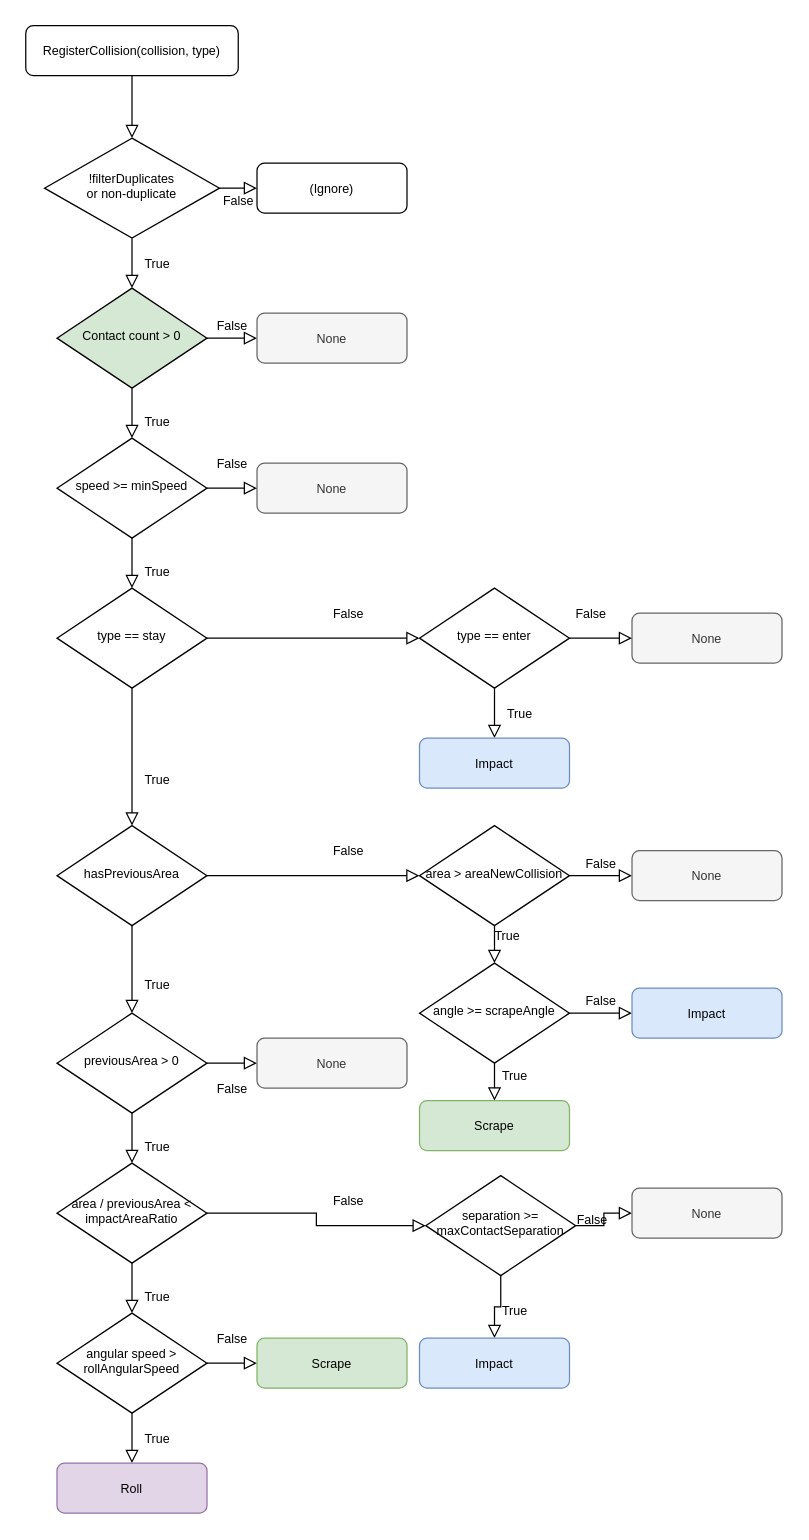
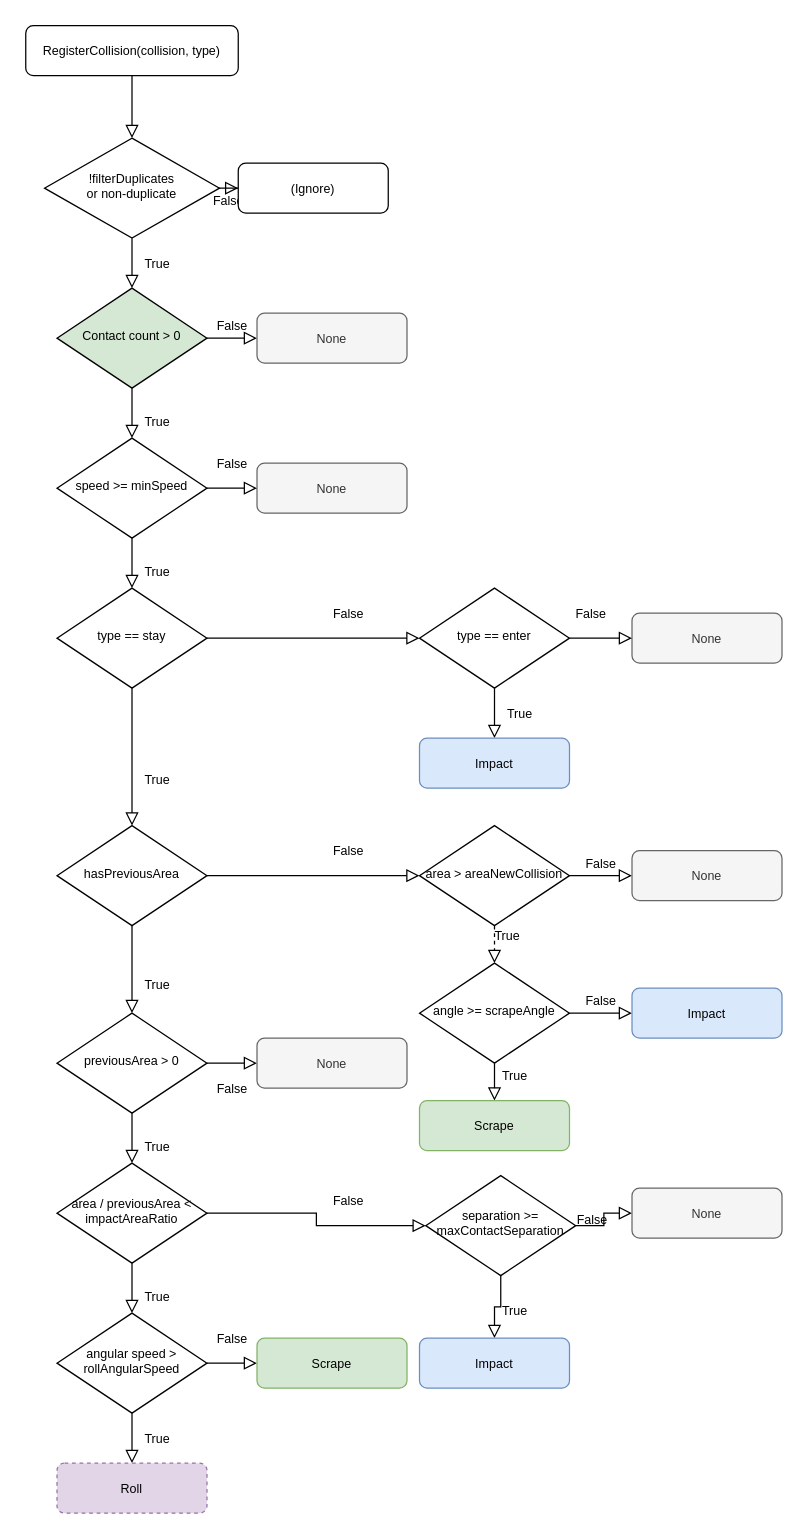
(332, 188) -> (313, 188)
(494, 938) -> (494, 938)
(132, 1488) -> (132, 1488)
